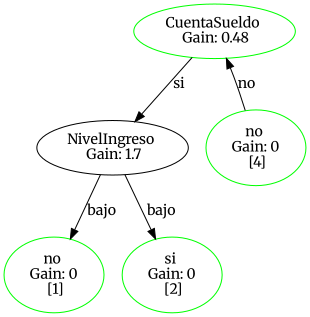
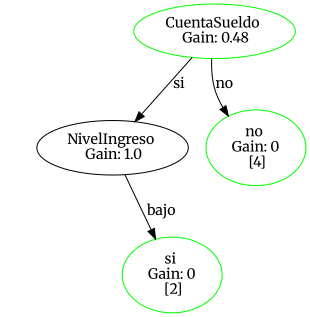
(238, 89) -> (213, 84)
(113, 148) -> (113, 148)
(54, 275) -> none
